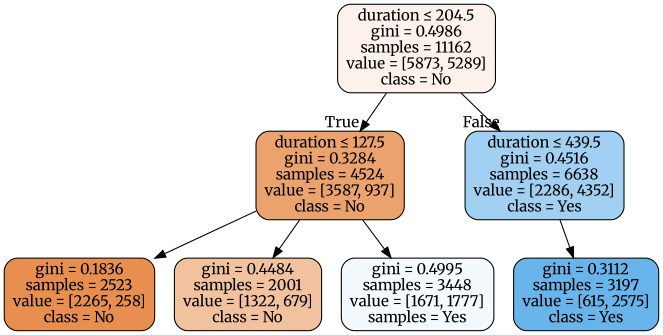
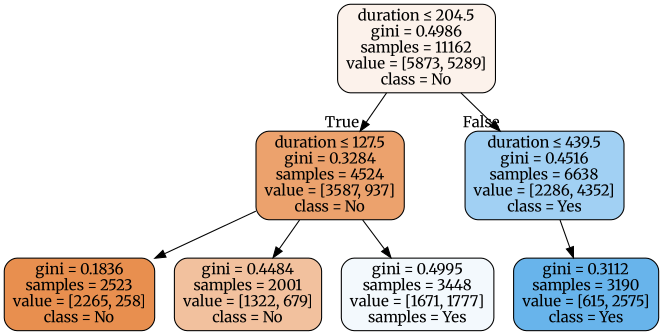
(586, 286) -> (586, 286)
